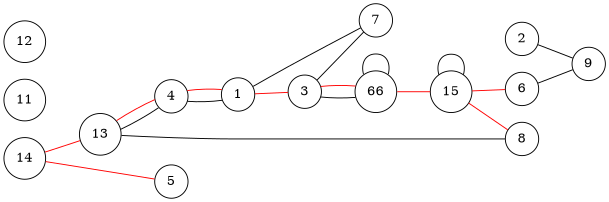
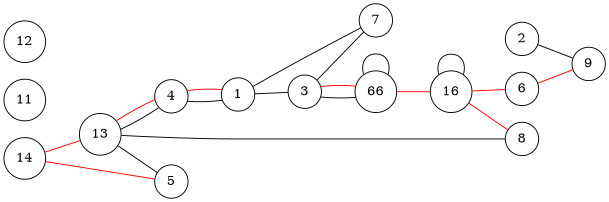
(555, 76) -> (555, 76)
(451, 92) -> (451, 92)
(272, 93) -> (272, 93)
none -> (138, 159)
